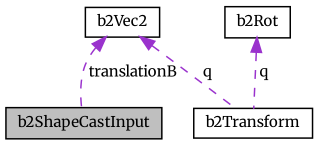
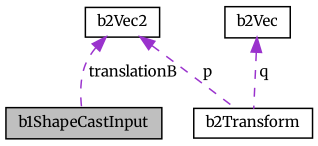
(258, 22) -> (258, 22)
(206, 73) -> (206, 73)
(84, 123) -> (84, 123)
